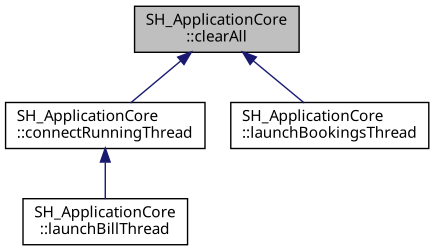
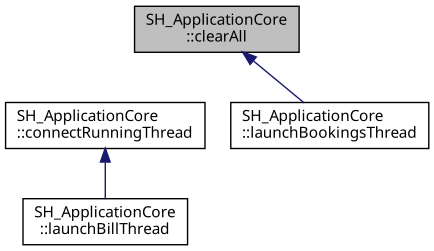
(156, 82) -> none
